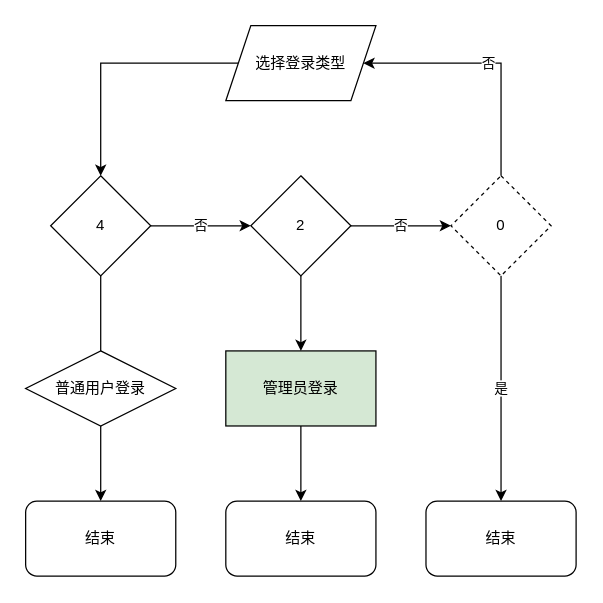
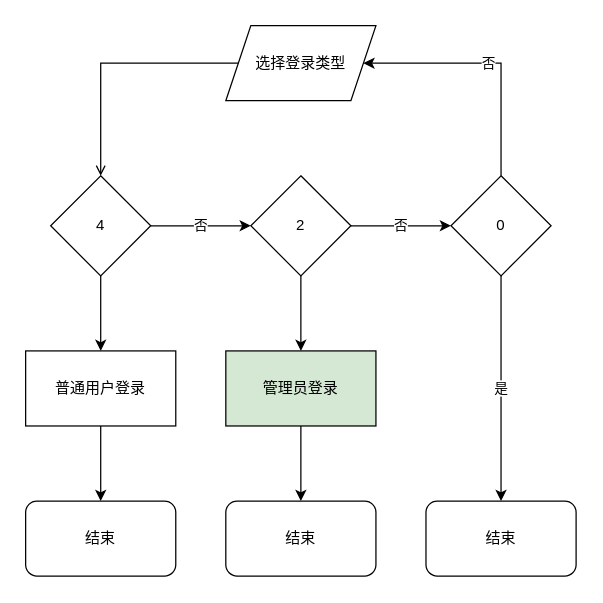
(101, 166) -> (101, 168)
(501, 226) -> (501, 226)
(101, 345) -> (101, 341)
(101, 388) -> (101, 388)
